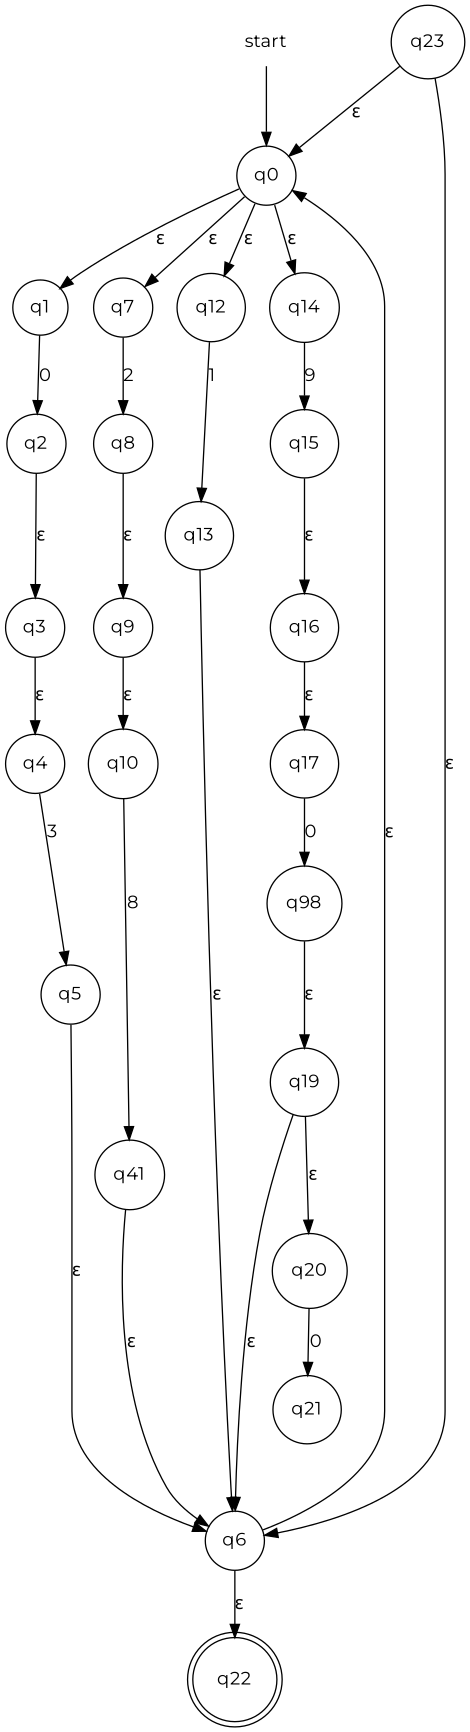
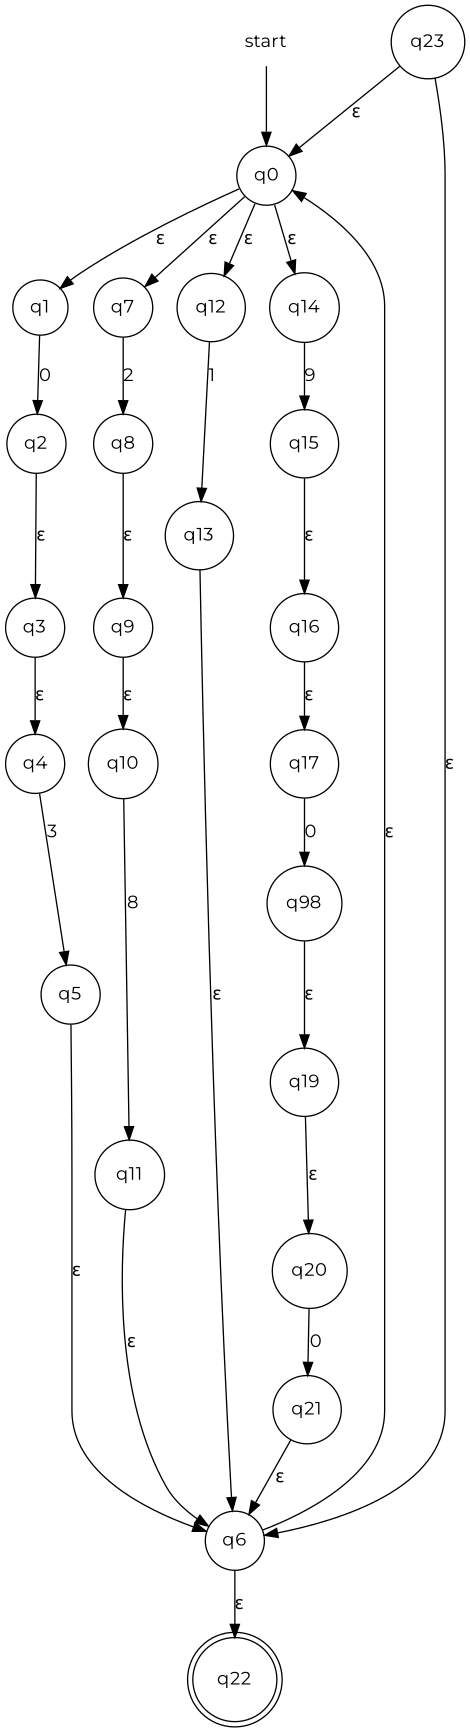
(130, 1175) -> (130, 1175)
(249, 1303) -> (273, 1471)
